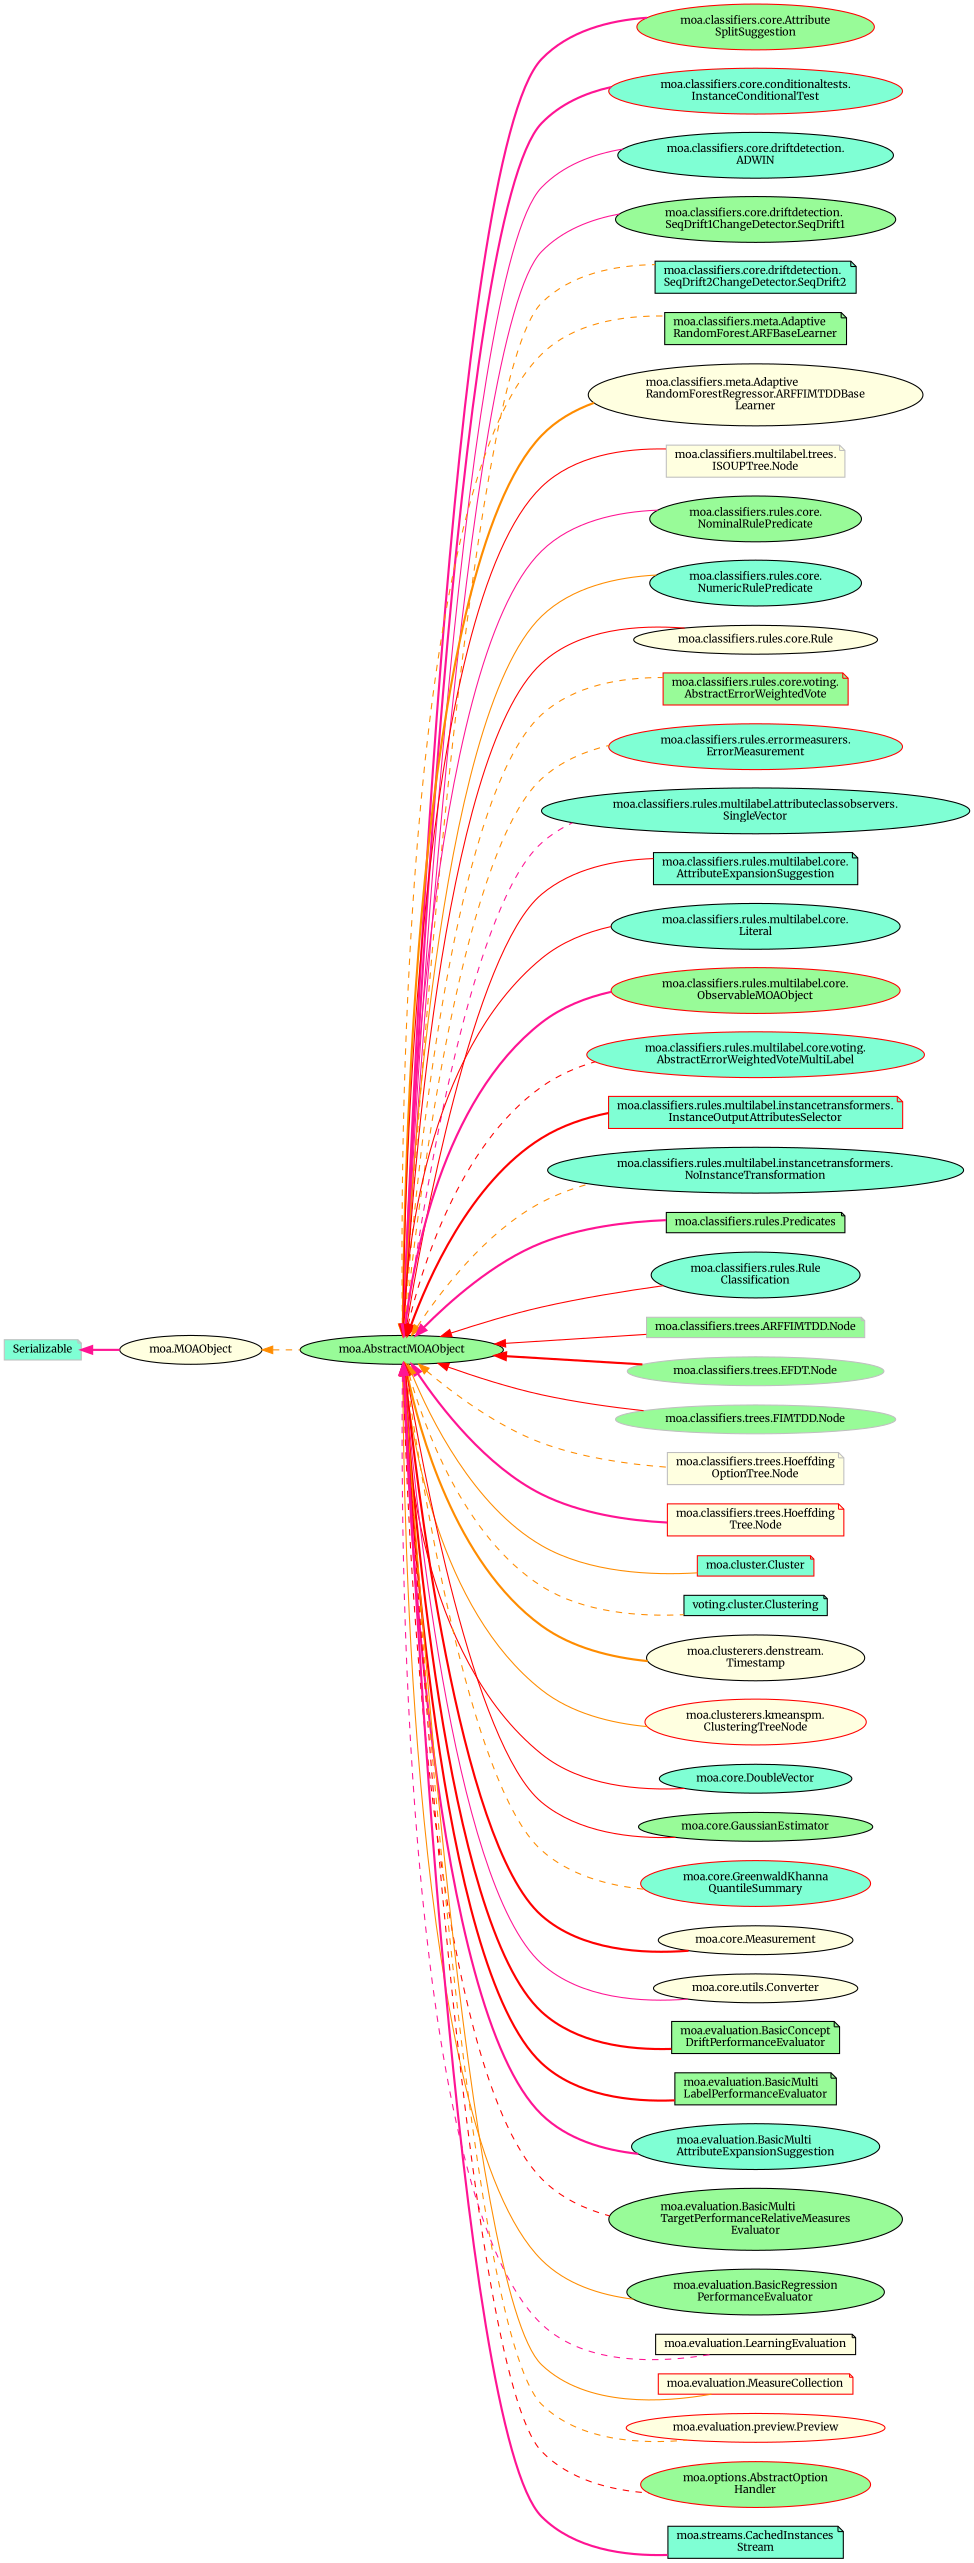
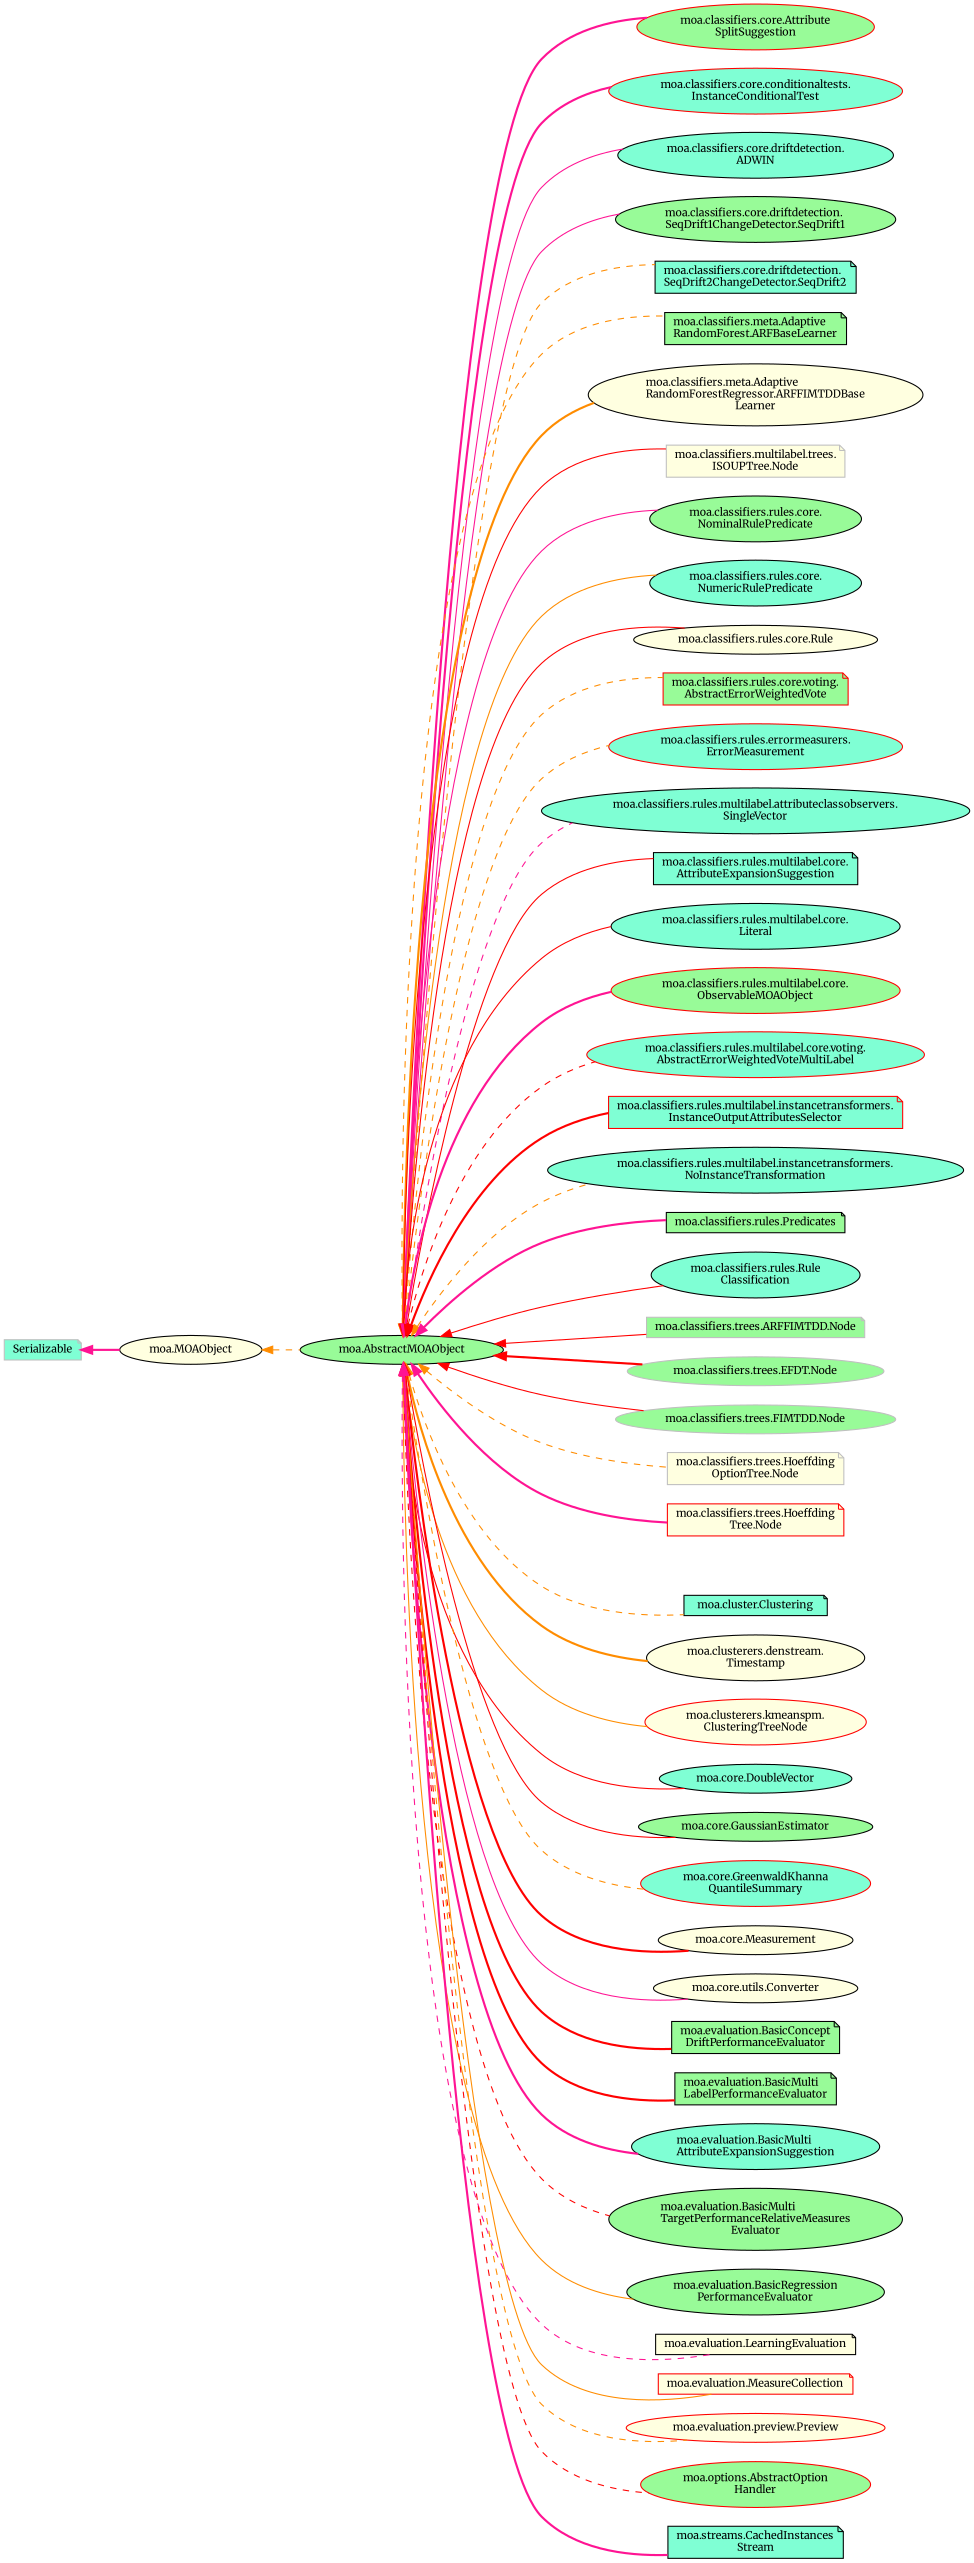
(756, 1566) -> none
(756, 1605) -> (756, 1605)
